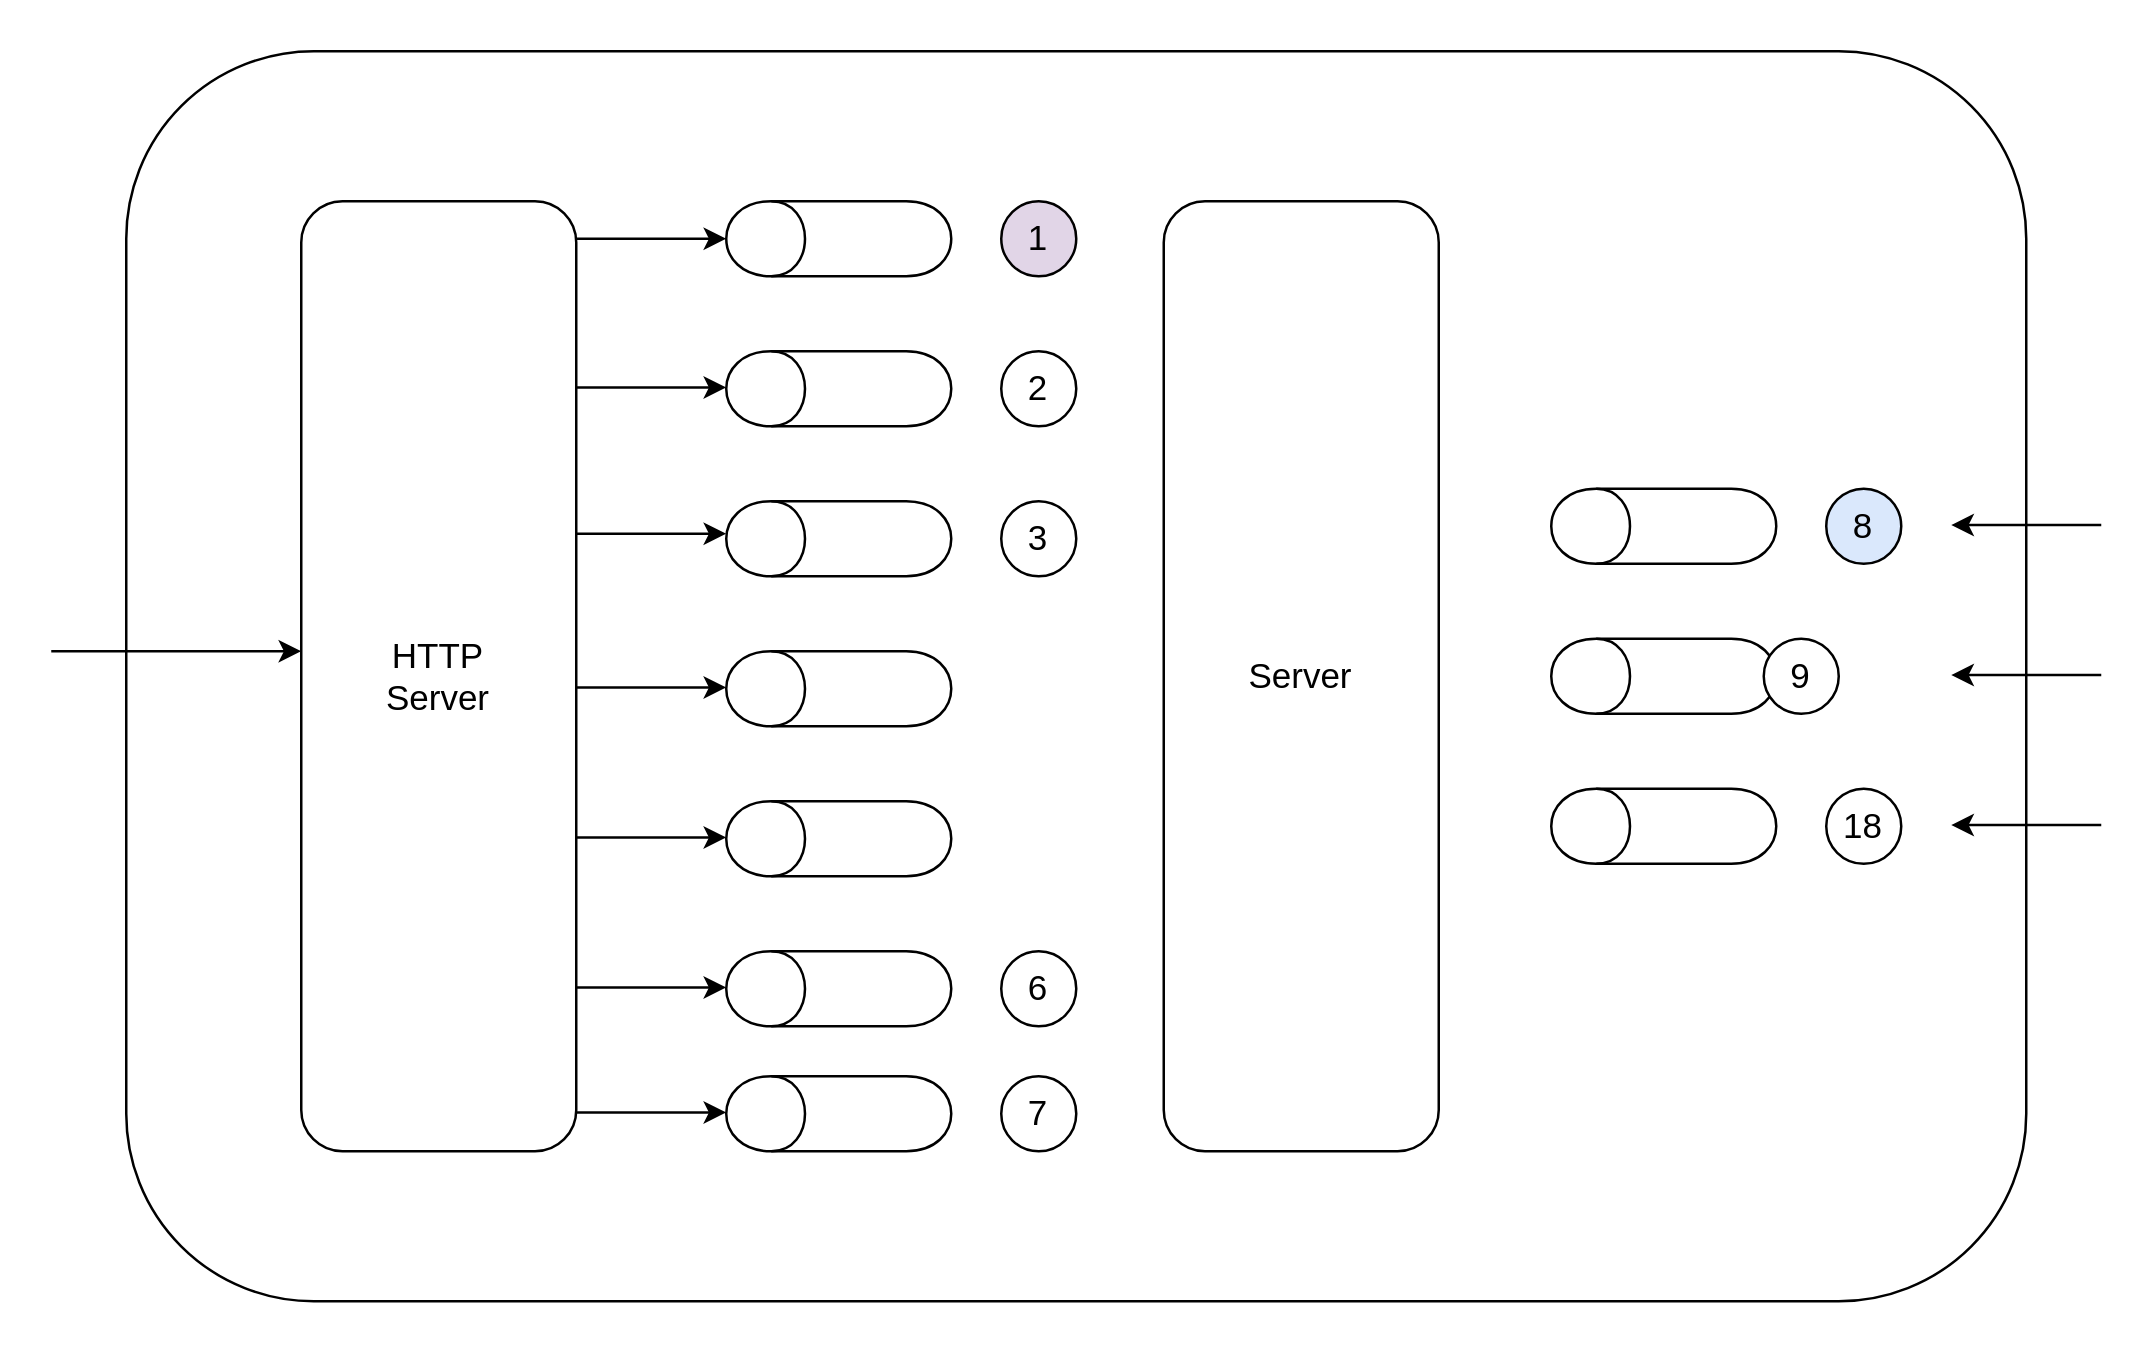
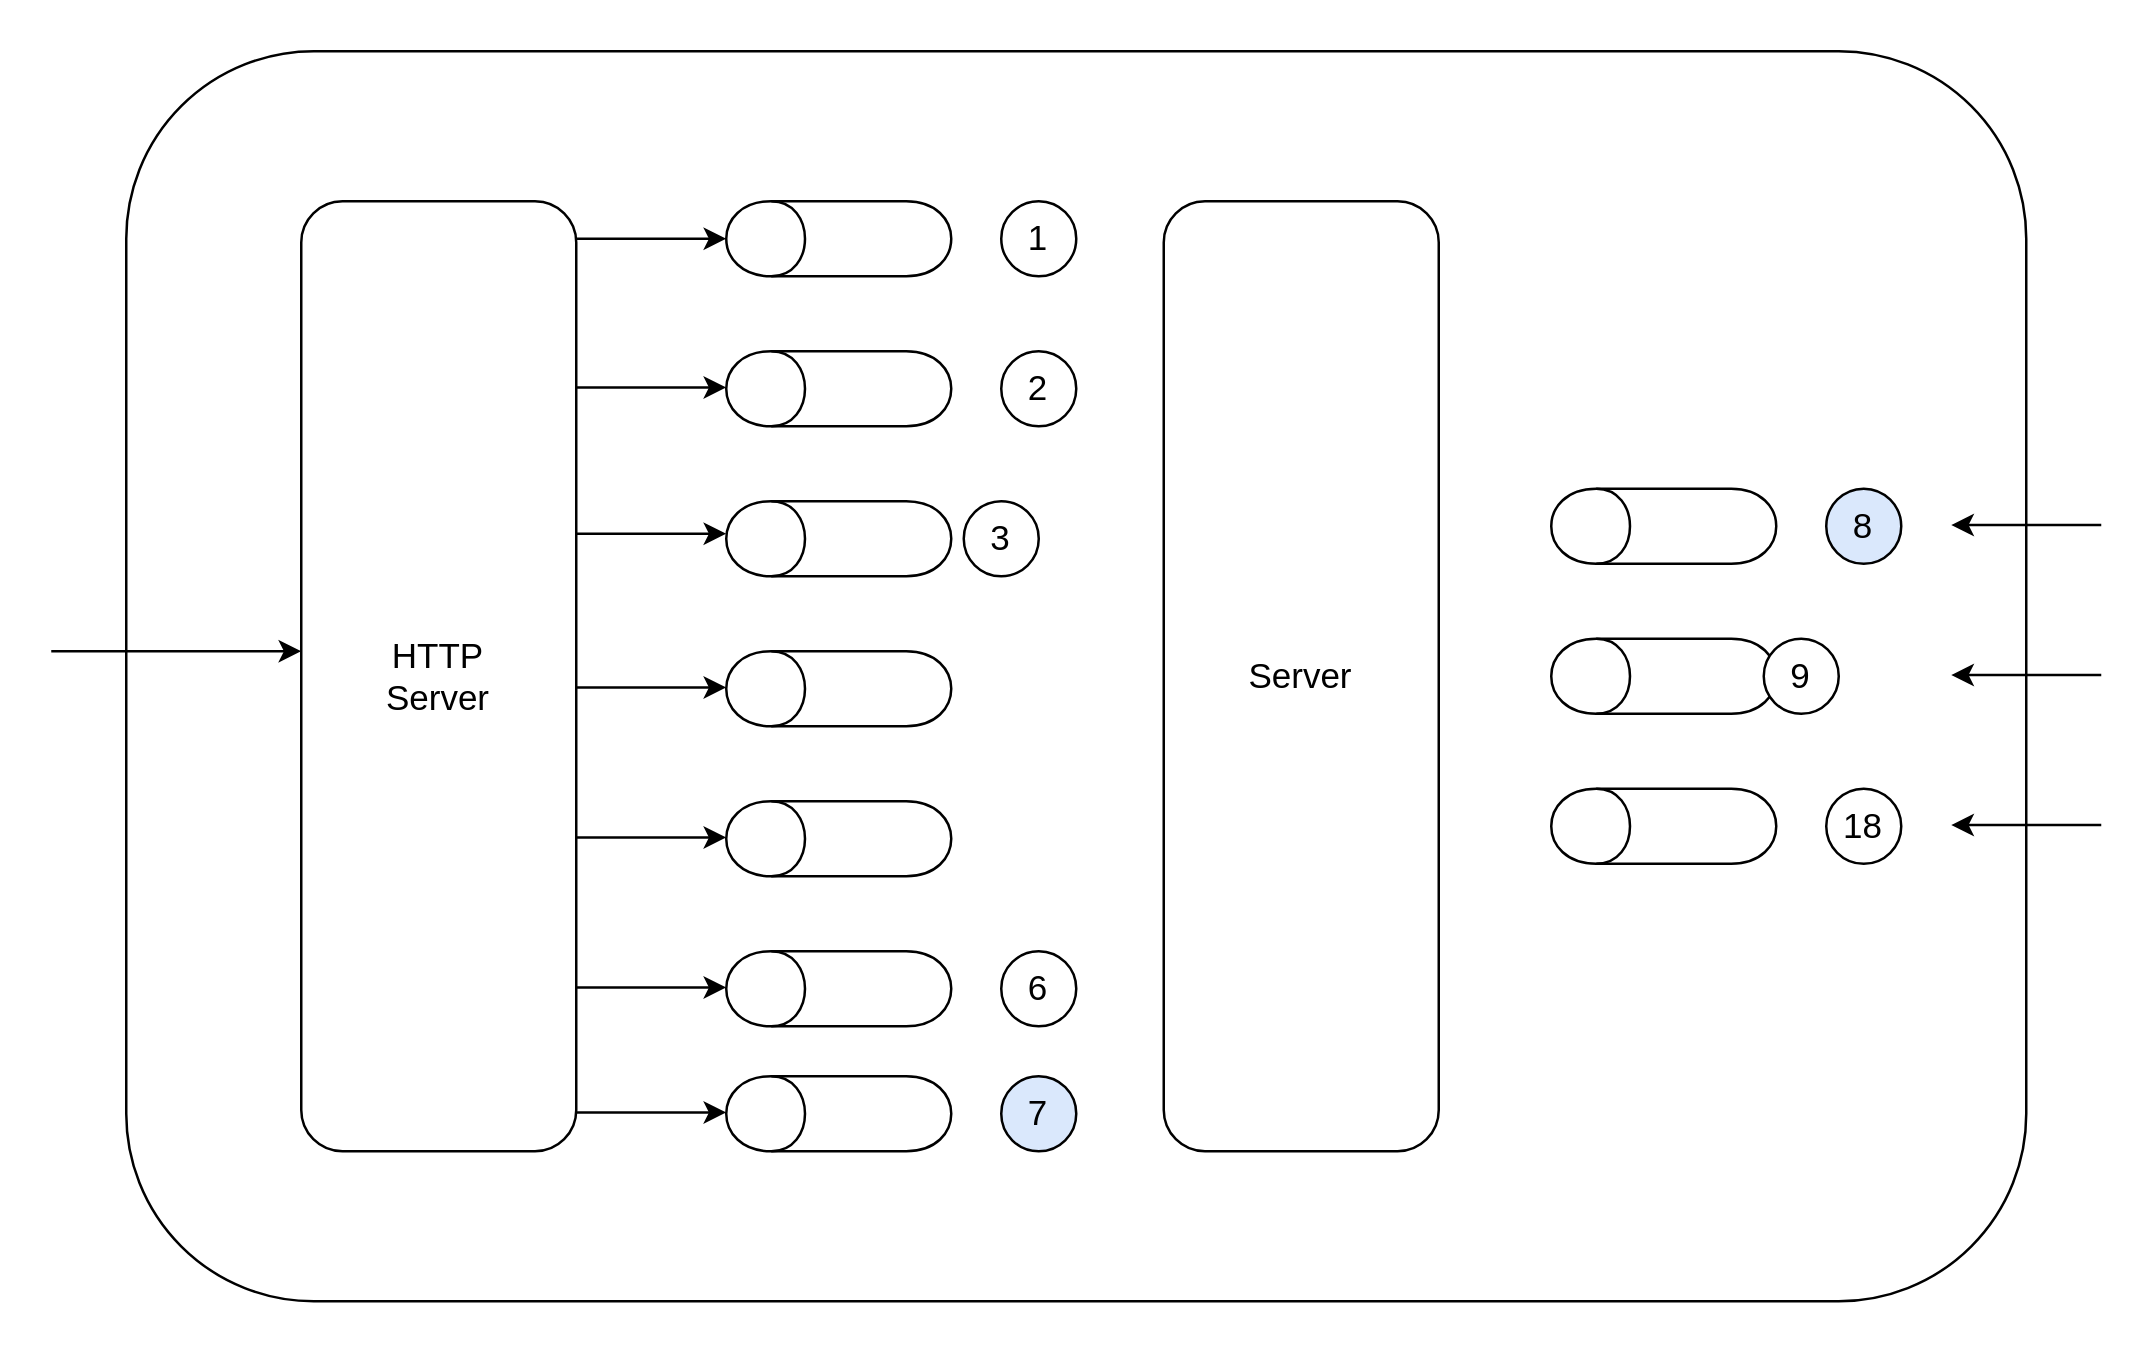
(1039, 239) -> (1039, 239)
(1039, 539) -> (1001, 539)
(1039, 1114) -> (1039, 1114)
